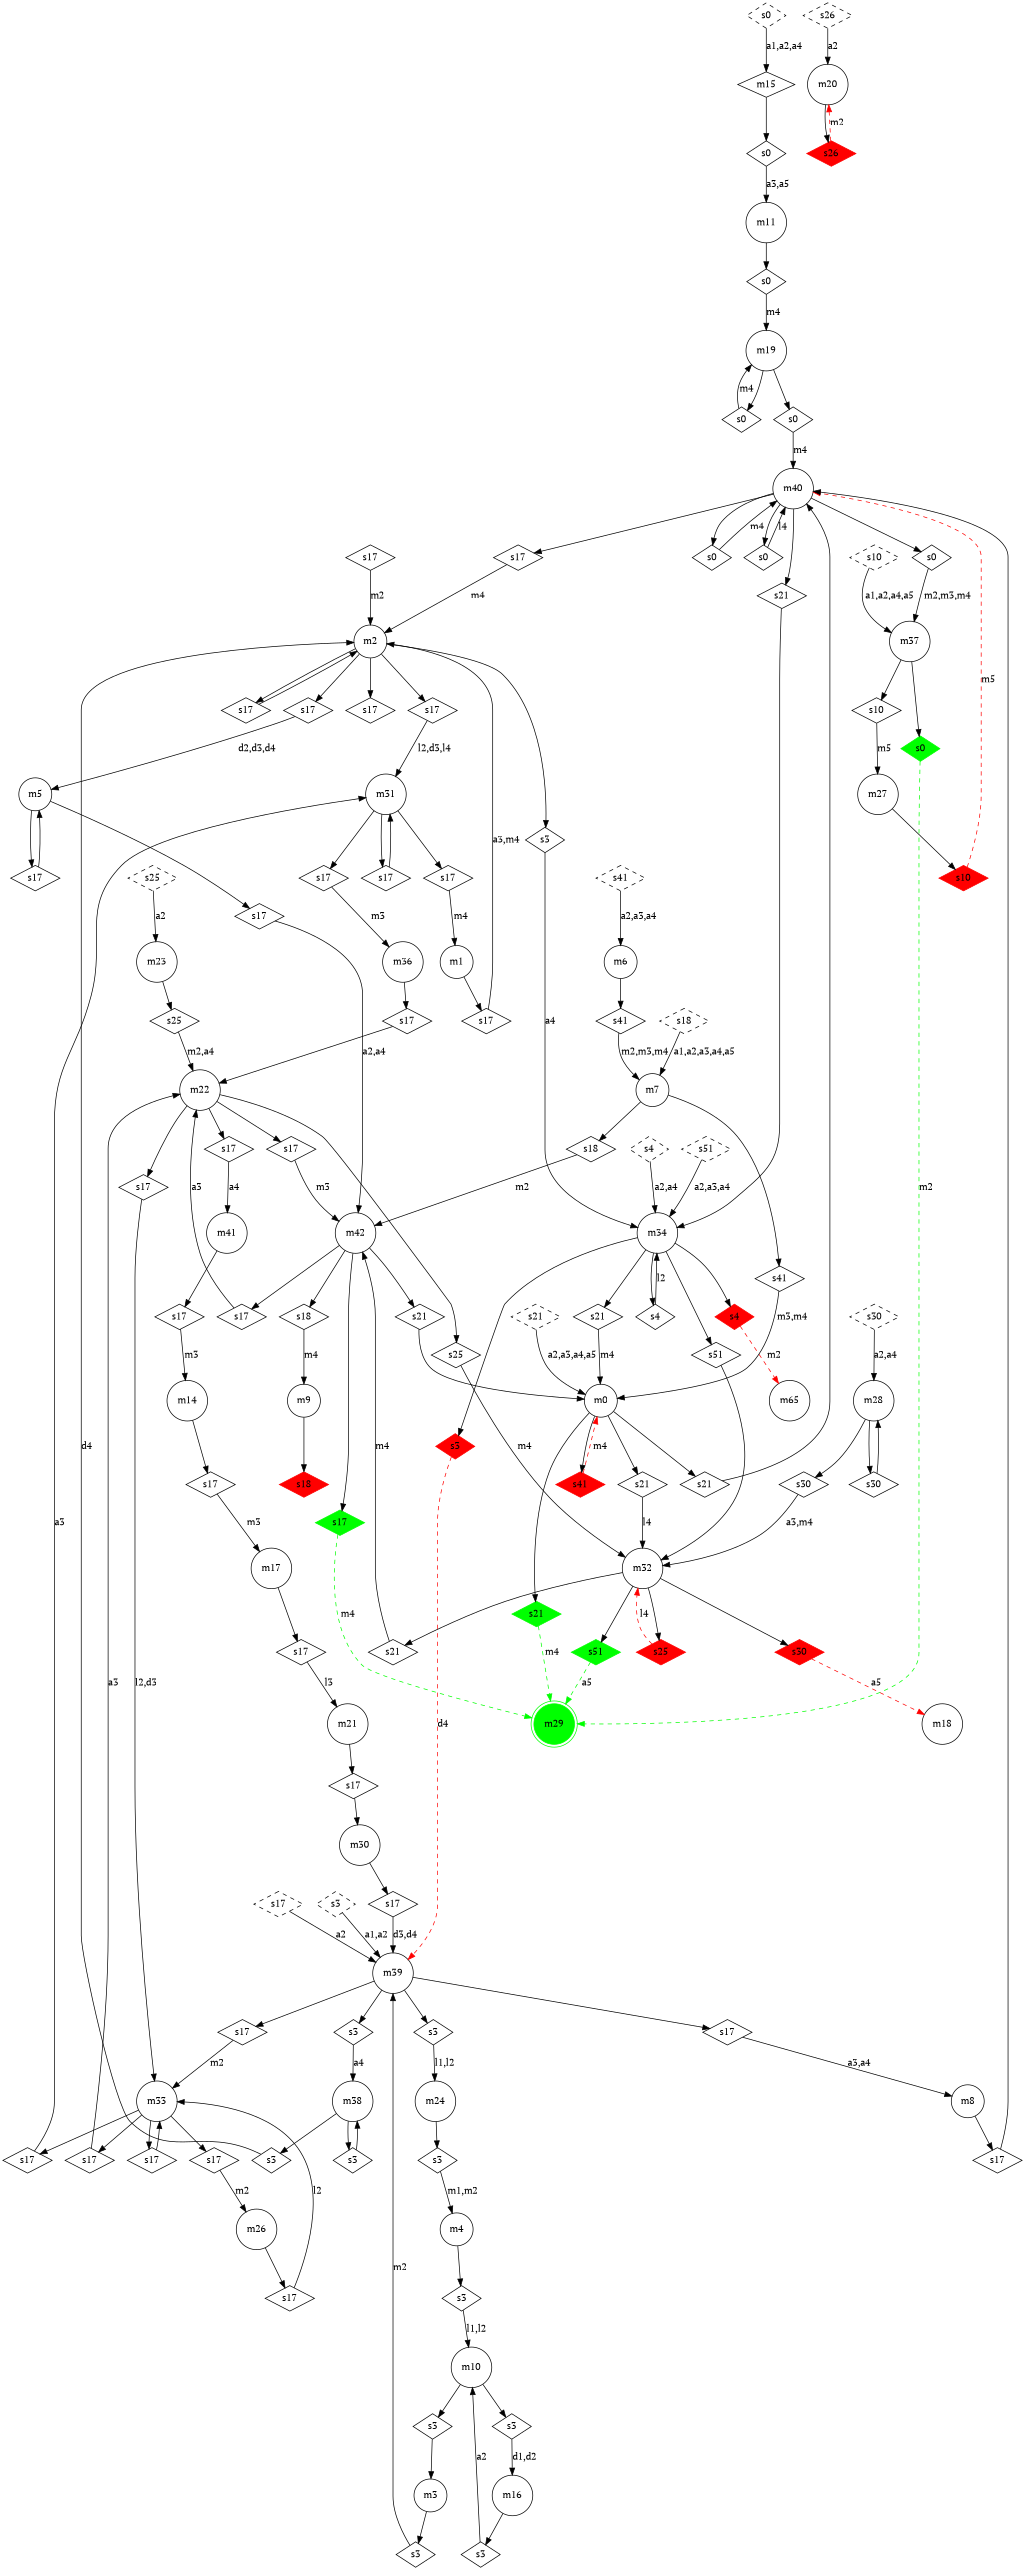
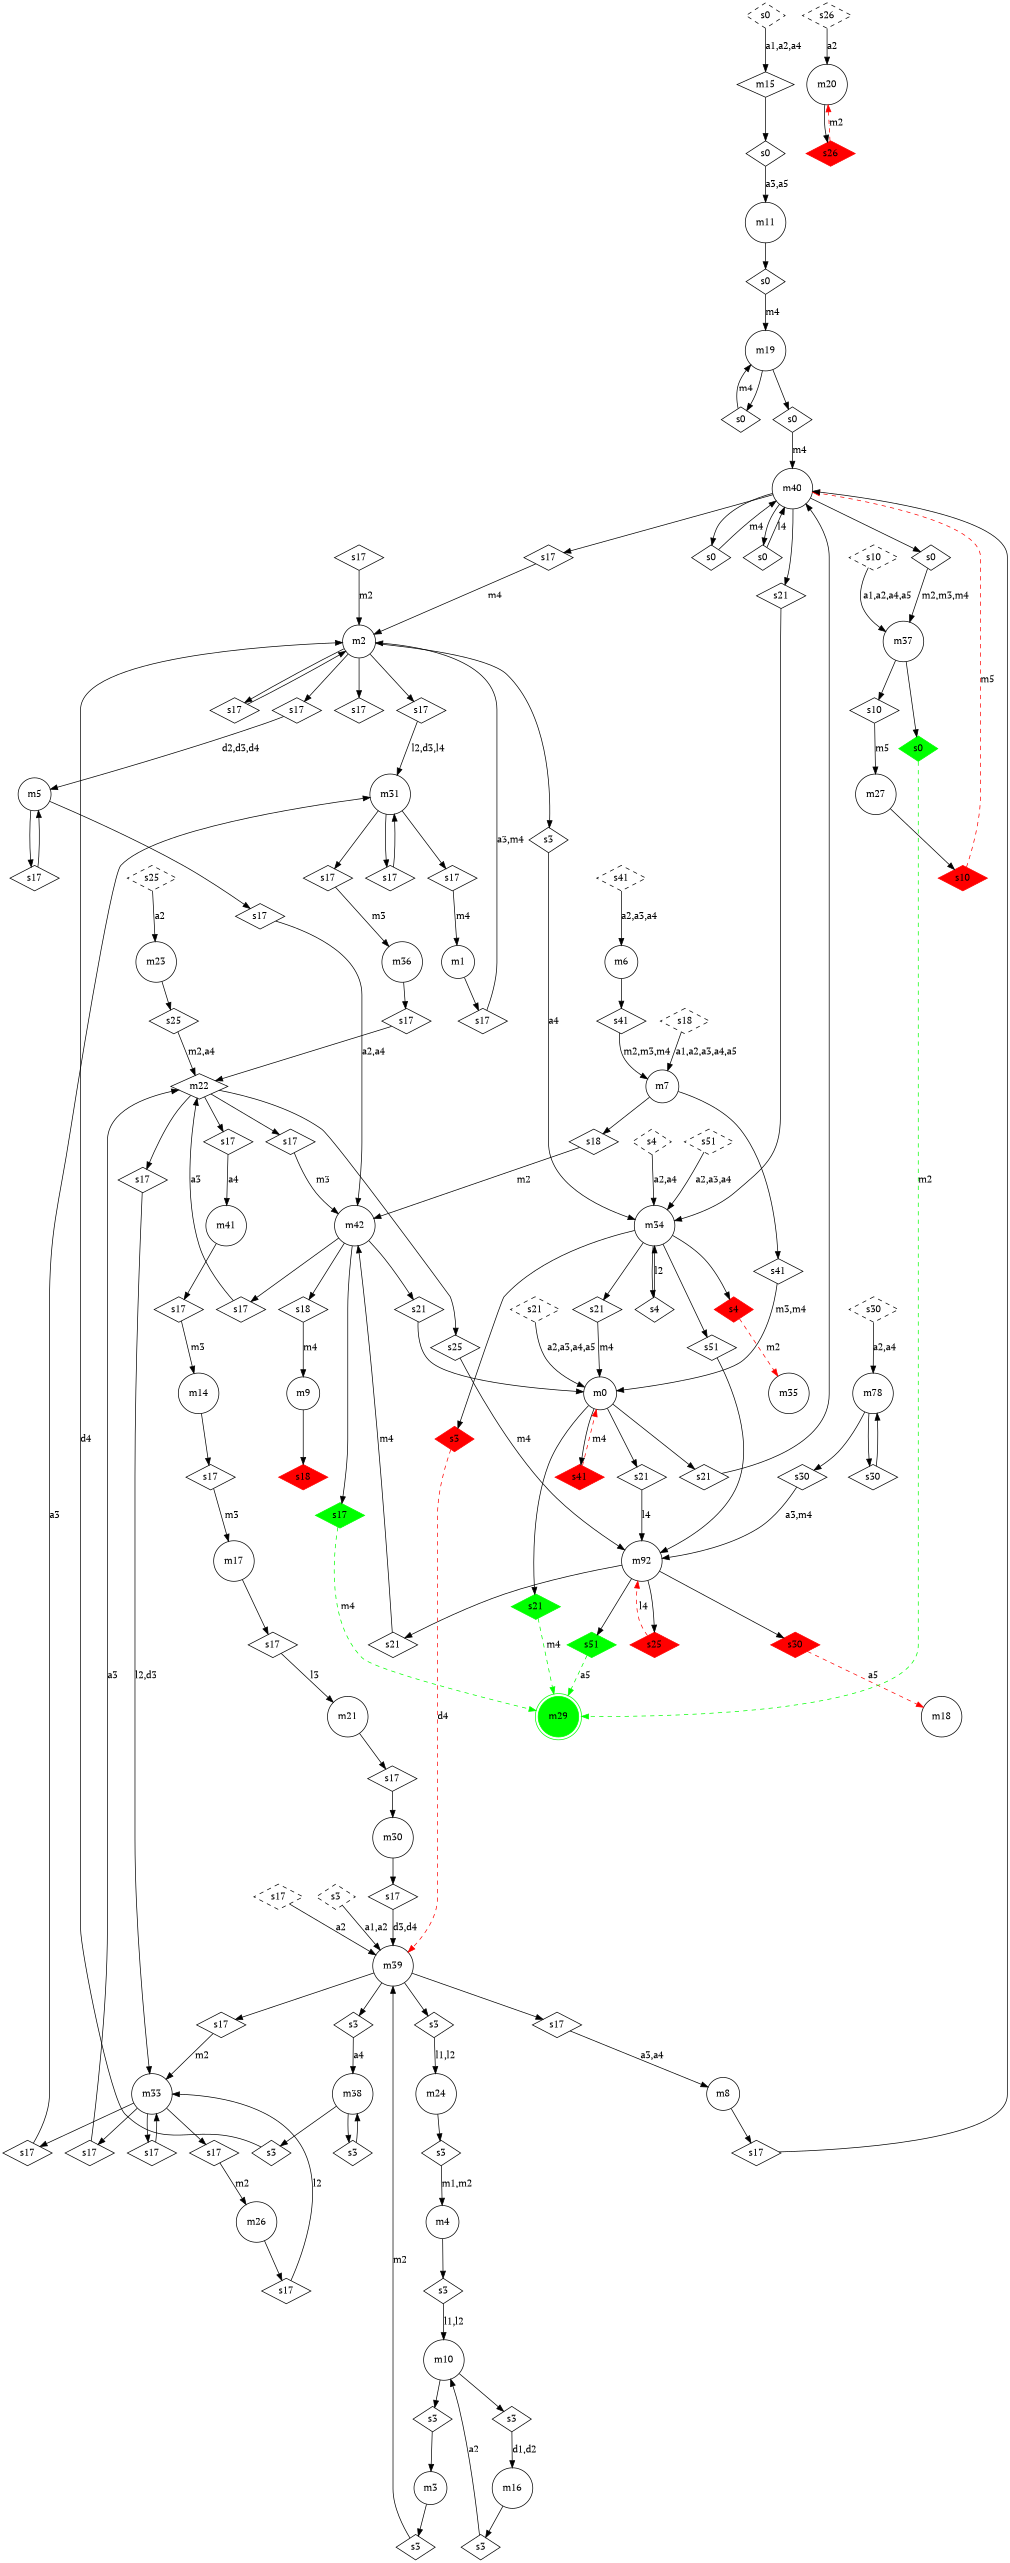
(200, 1090) -> (199, 1086)
(790, 1401) -> (789, 1393)
(874, 1401) -> (873, 1393)
(643, 1568) -> (642, 1561)
